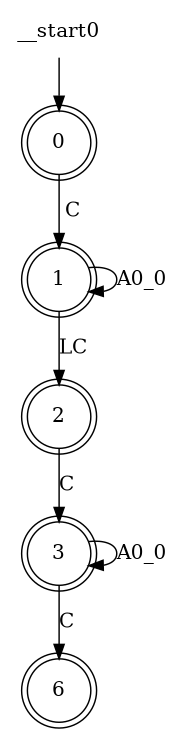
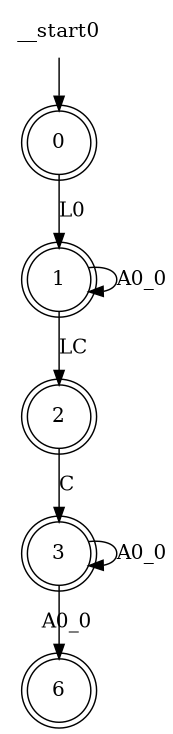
(73, 211) -> (73, 211)
(67, 622) -> (67, 622)
